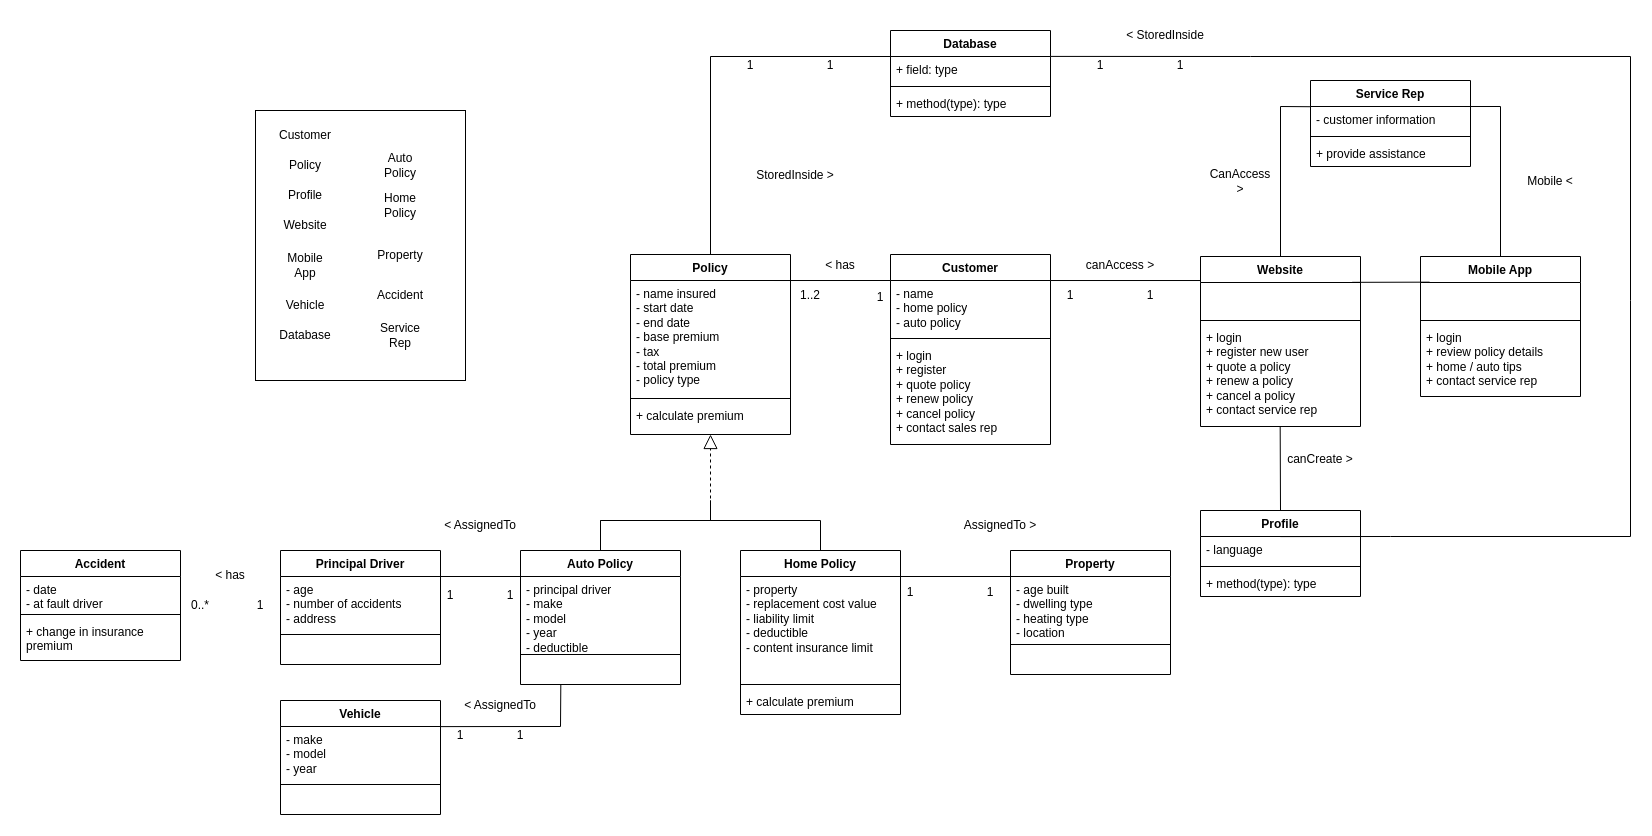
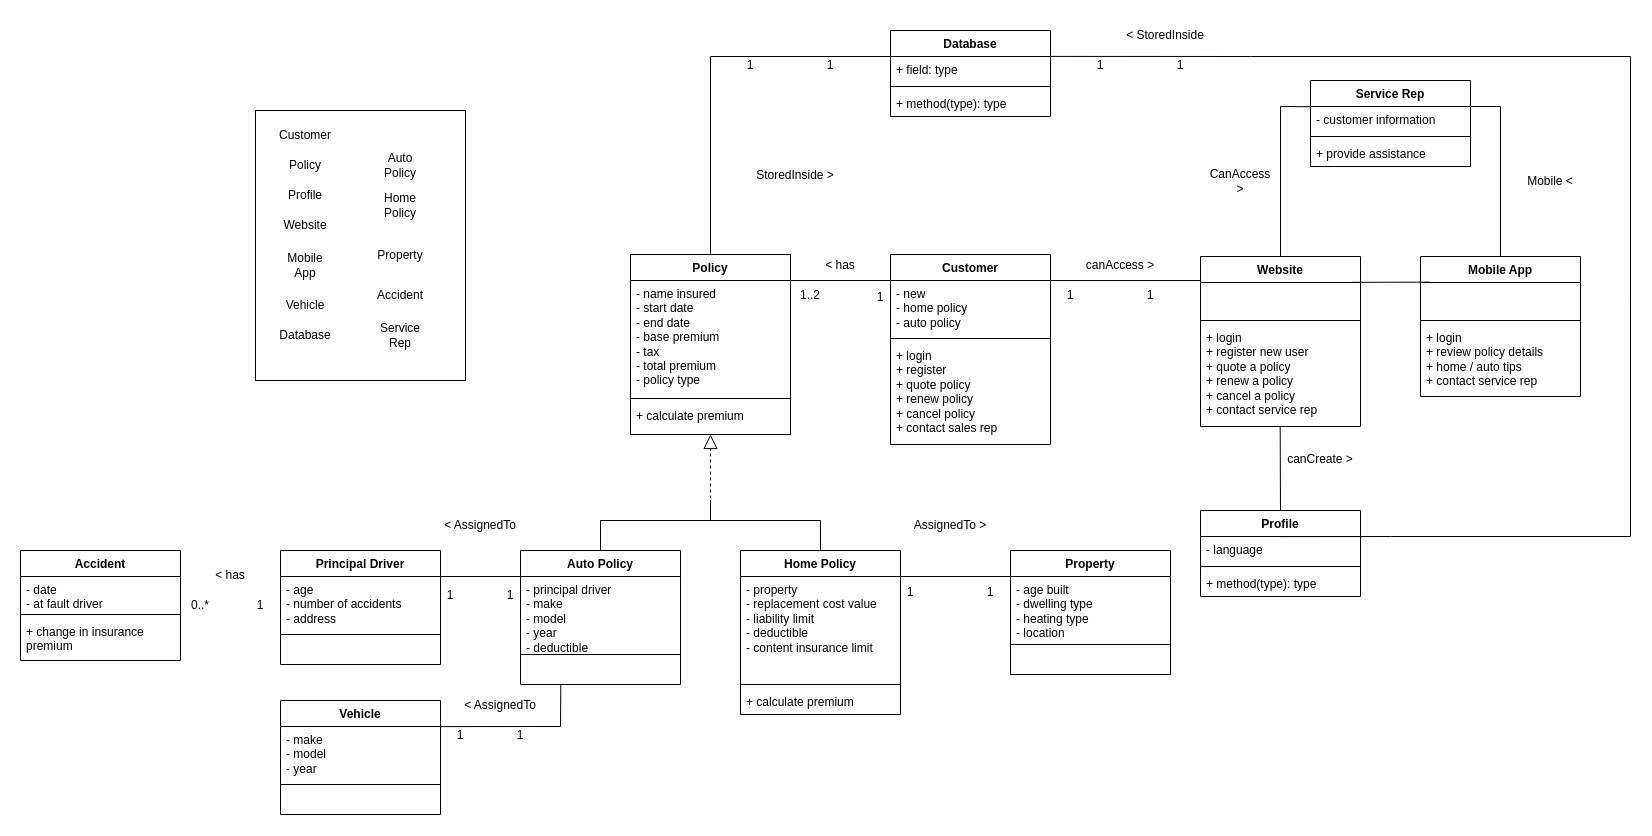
(934, 309) -> (934, 309)
(1001, 526) -> (951, 526)
